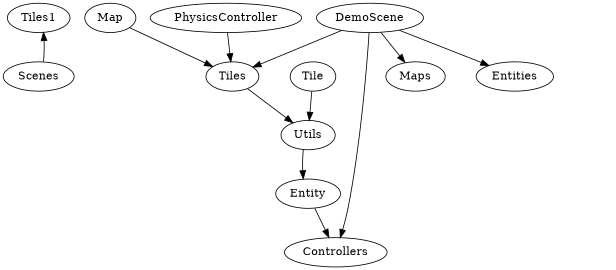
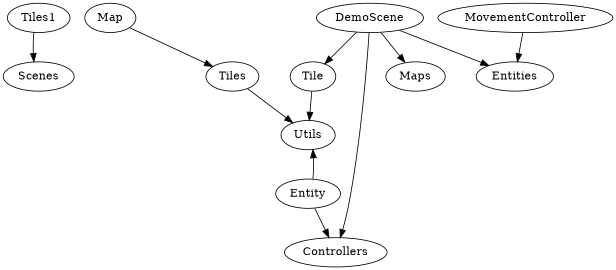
(226, 18) -> none
none -> (525, 18)
(301, 47) -> (344, 45)
(44, 51) -> (33, 43)
(303, 160) -> (314, 168)
